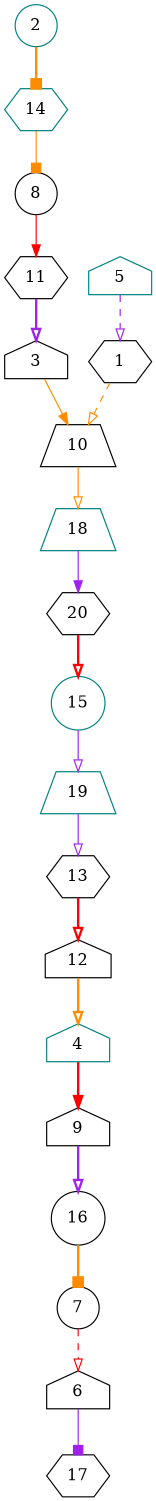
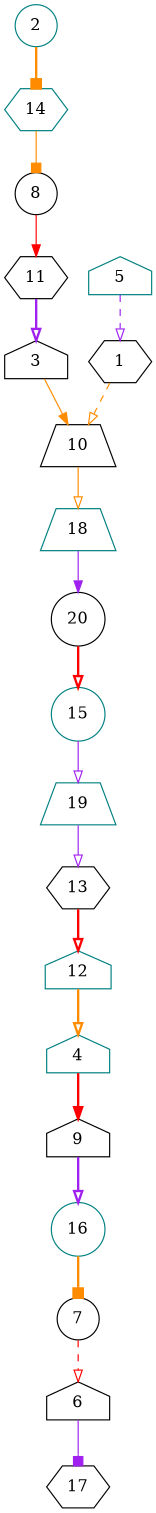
(78, 614) -> (78, 619)
(78, 961) -> (78, 972)
(78, 1218) -> (78, 1229)
